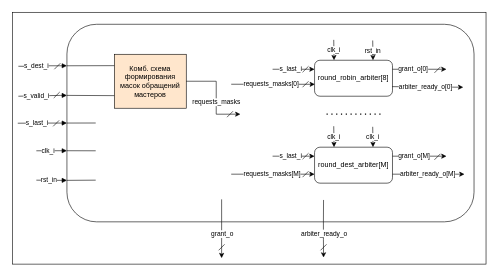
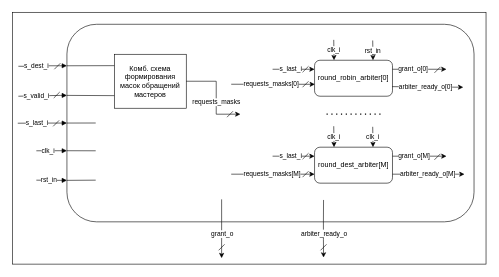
(354, 78) -> (354, 78)
(150, 81) -> (150, 81)
